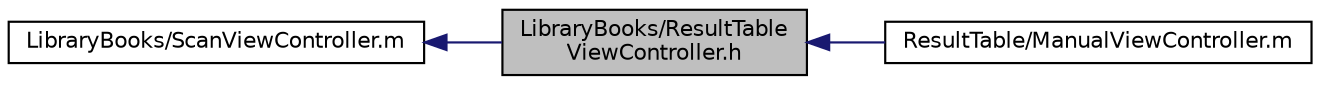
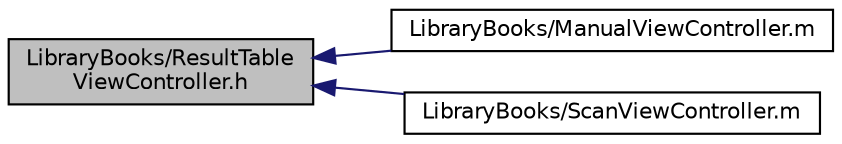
(474, 42) -> (370, 91)
(1098, 42) -> (612, 30)
